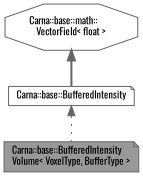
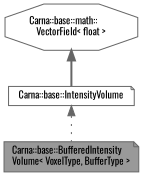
(71, 96) -> (71, 96)
